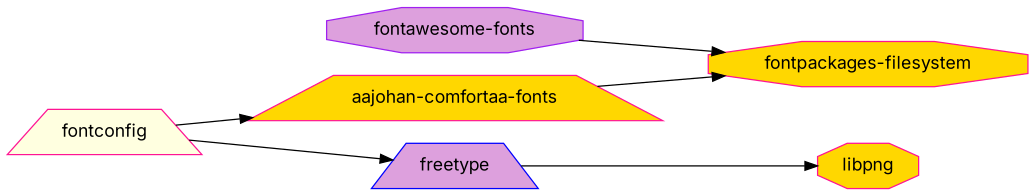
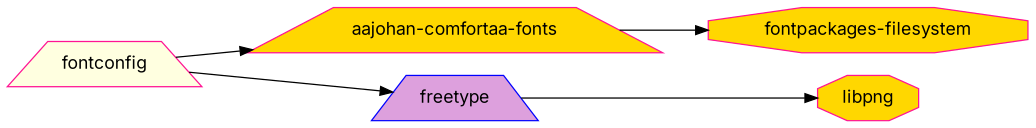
(455, 30) -> none
